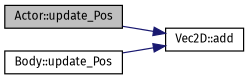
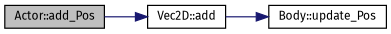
(64, 17) -> (55, 17)
(138, 50) -> (241, 17)
